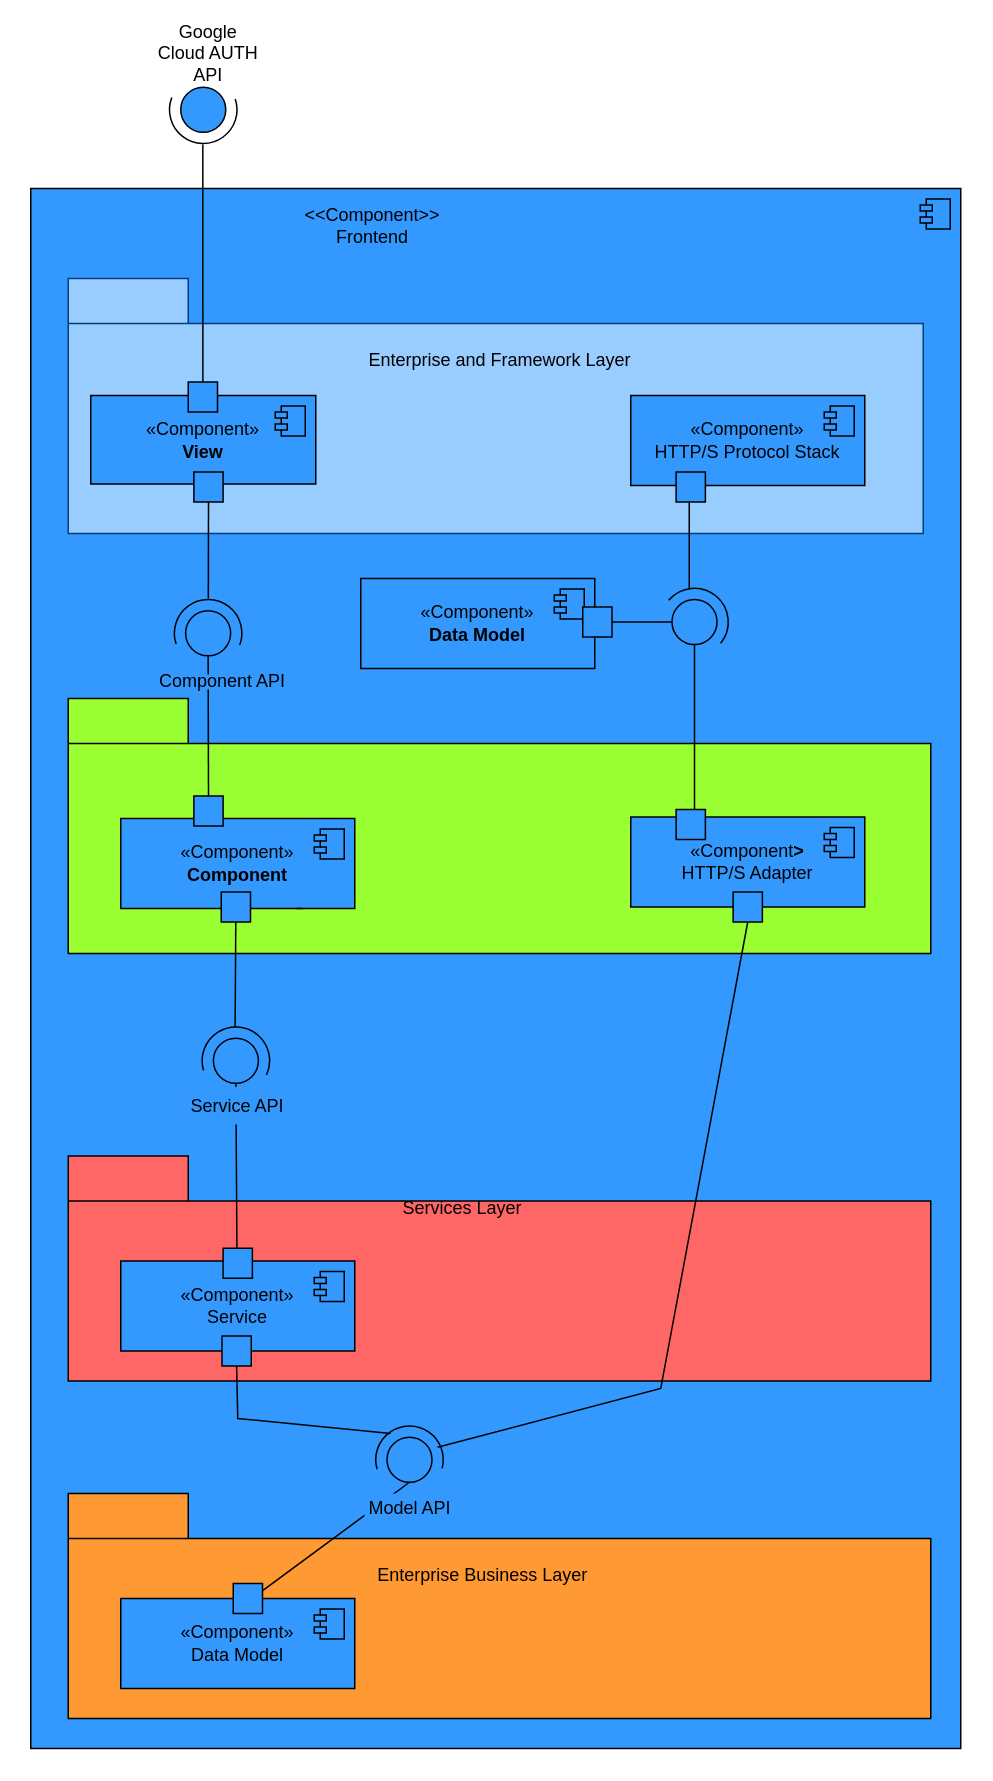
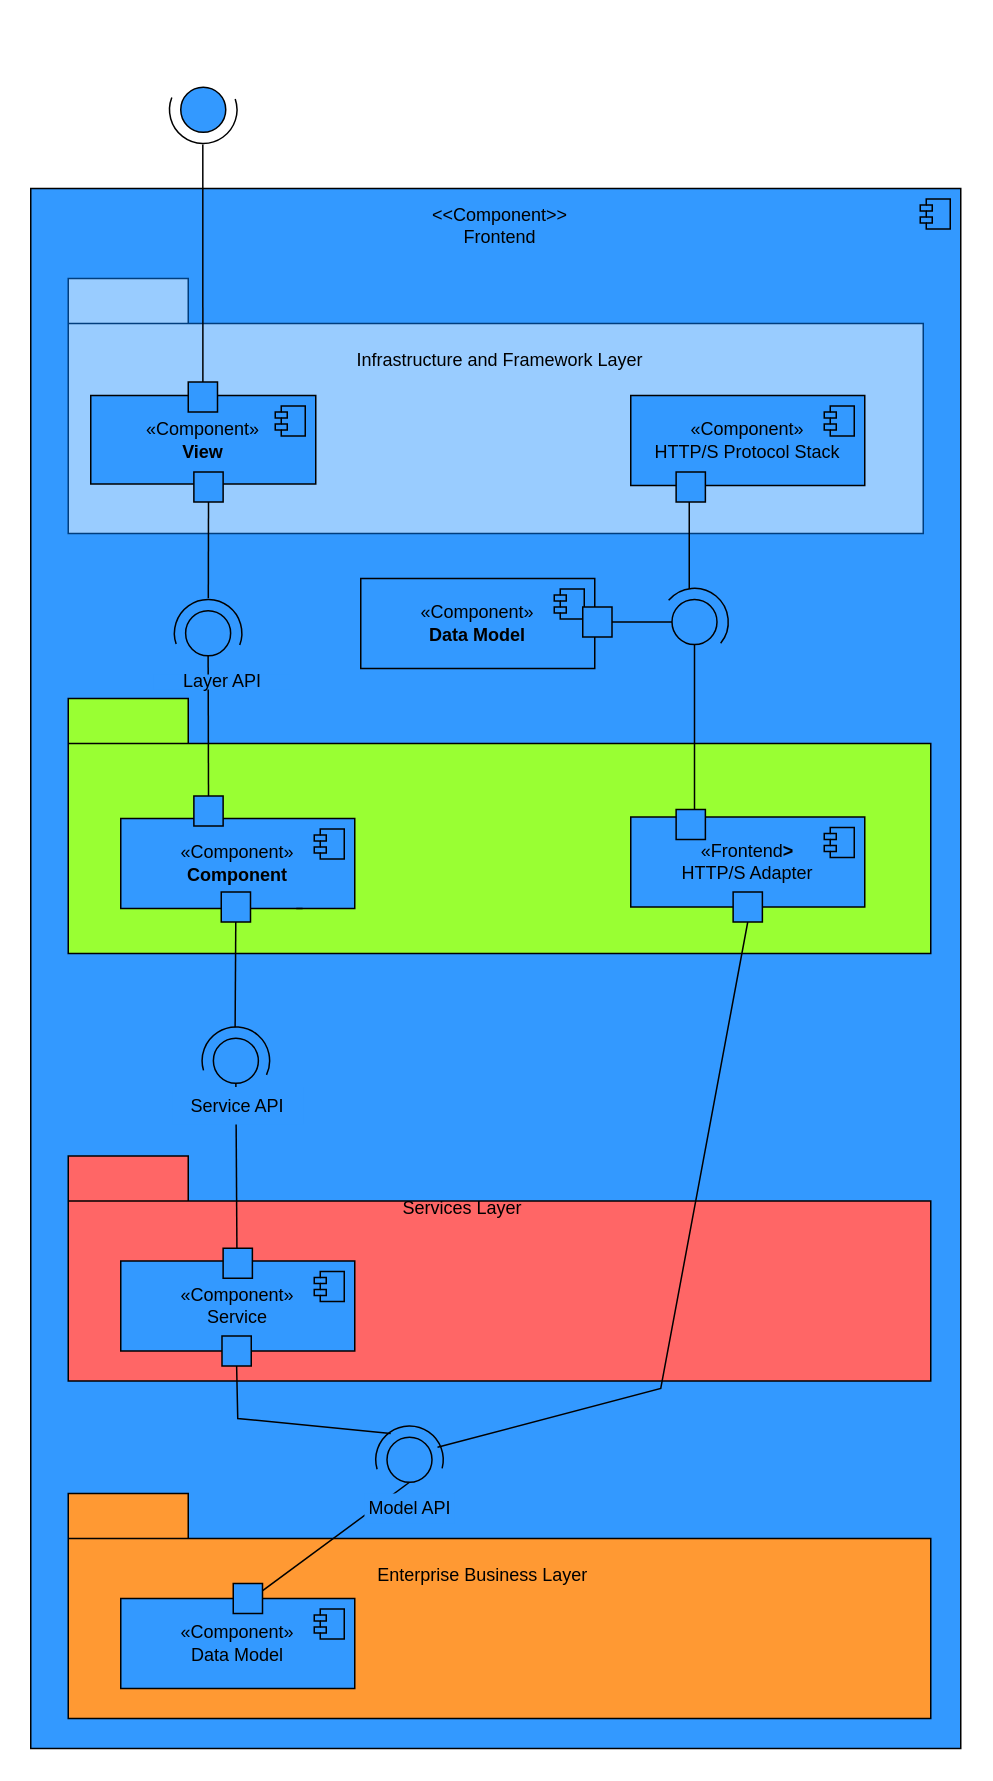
(208, 53) -> none
(372, 226) -> (500, 226)
(500, 361) -> (500, 361)
(223, 682) -> (223, 682)
(748, 862) -> (748, 862)
